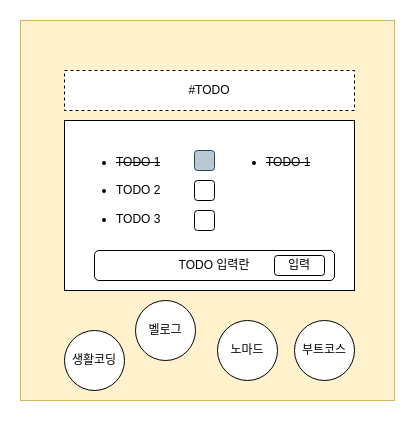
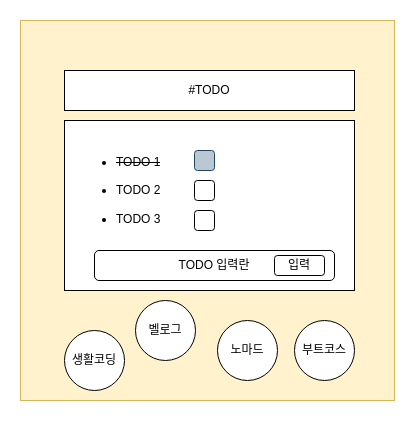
(210, 91) -> (210, 91)
(285, 161) -> none
